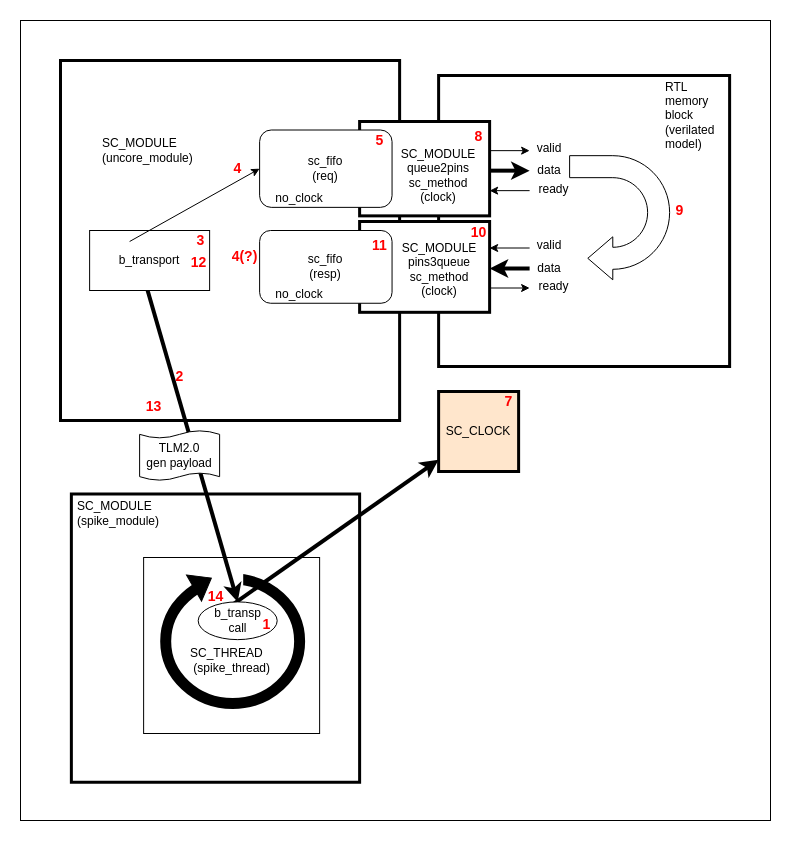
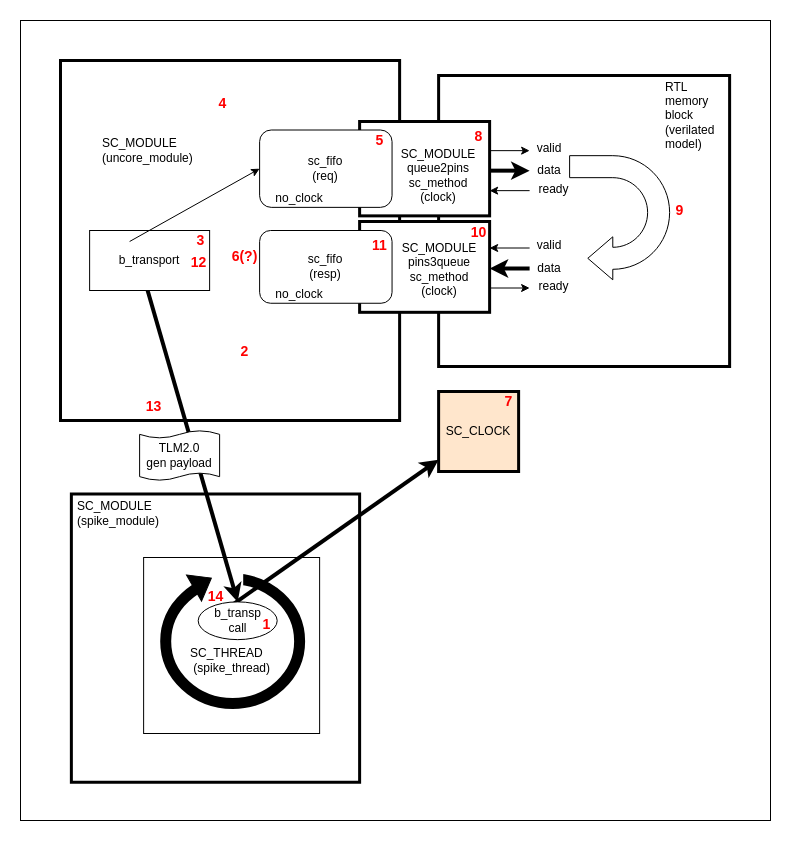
(238, 169) -> (223, 104)
(245, 257) -> (245, 257)
(180, 377) -> (245, 352)
